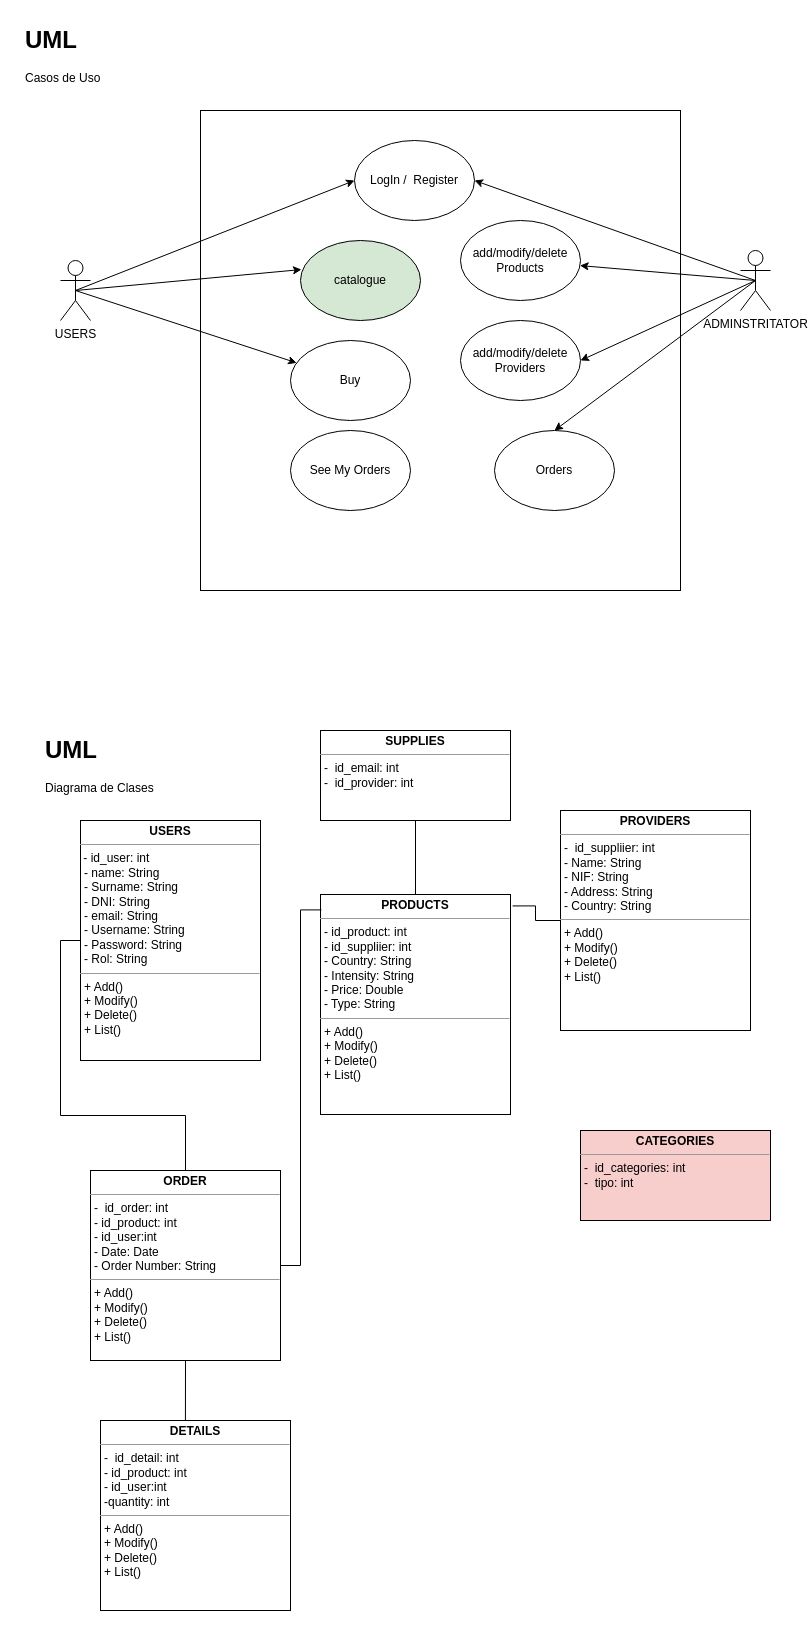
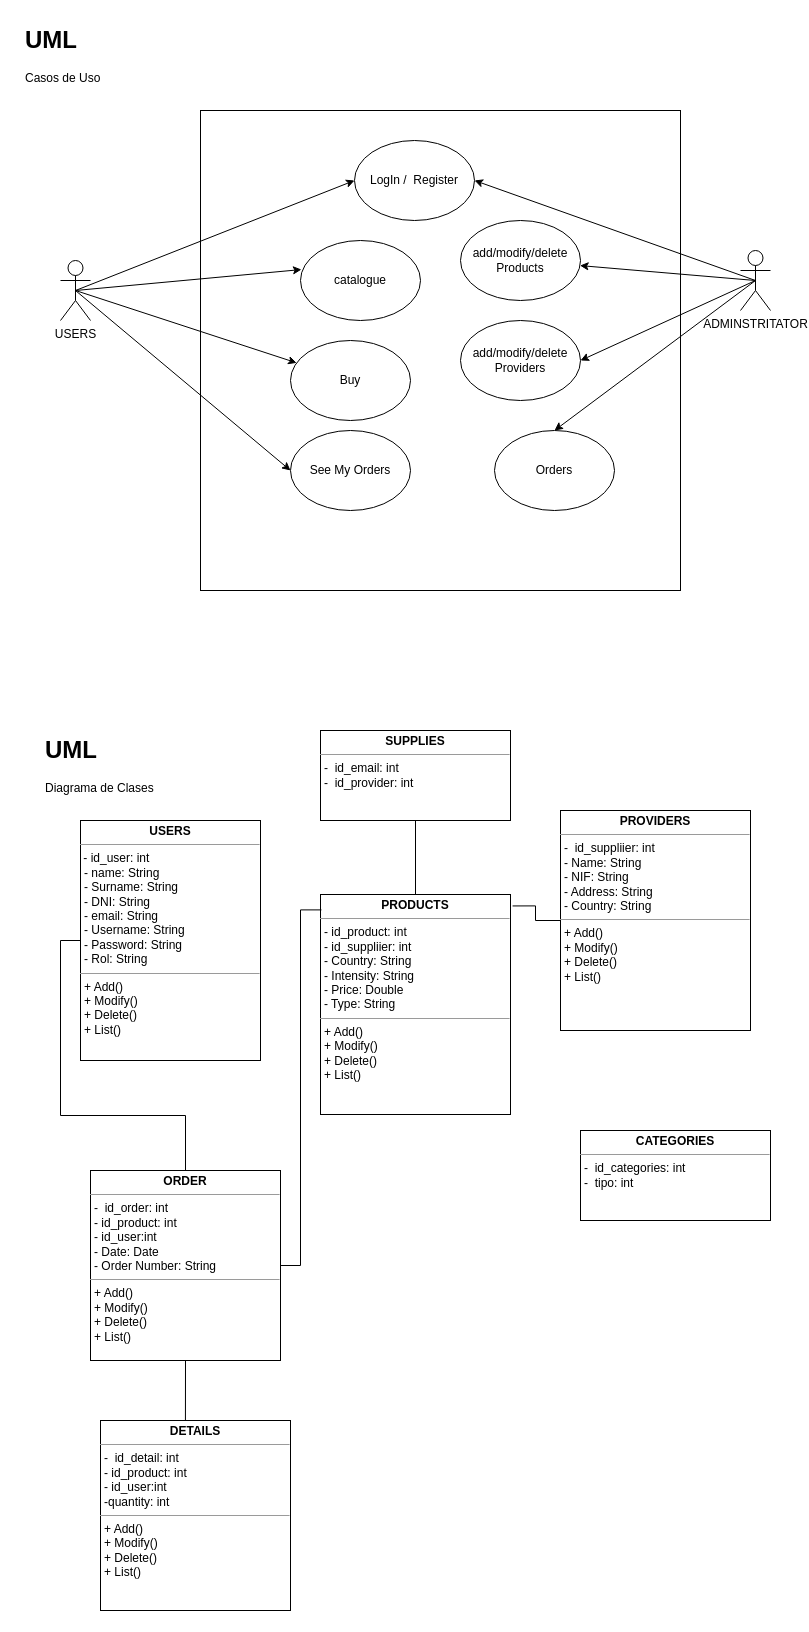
(361, 281) -> (361, 281)
none -> (181, 379)
(676, 1176) -> (676, 1176)
